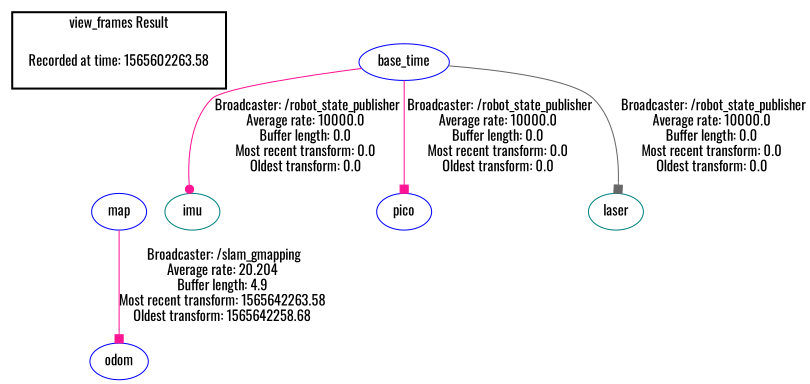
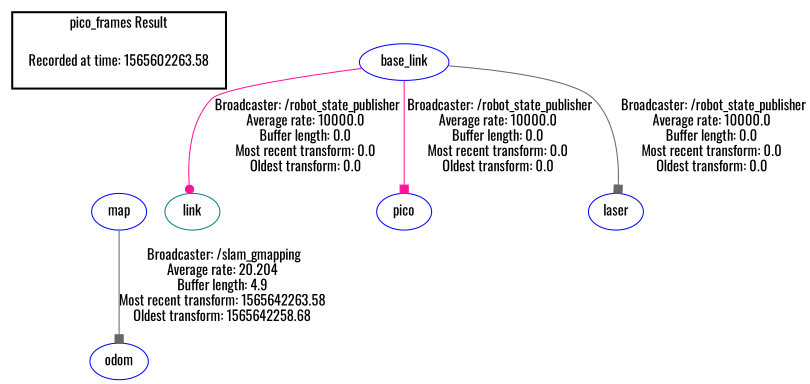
(119, 24) -> (119, 24)
(404, 62) -> (404, 62)
(192, 212) -> (192, 212)
(616, 212) -> (616, 212)
(119, 281) -> (119, 281)
